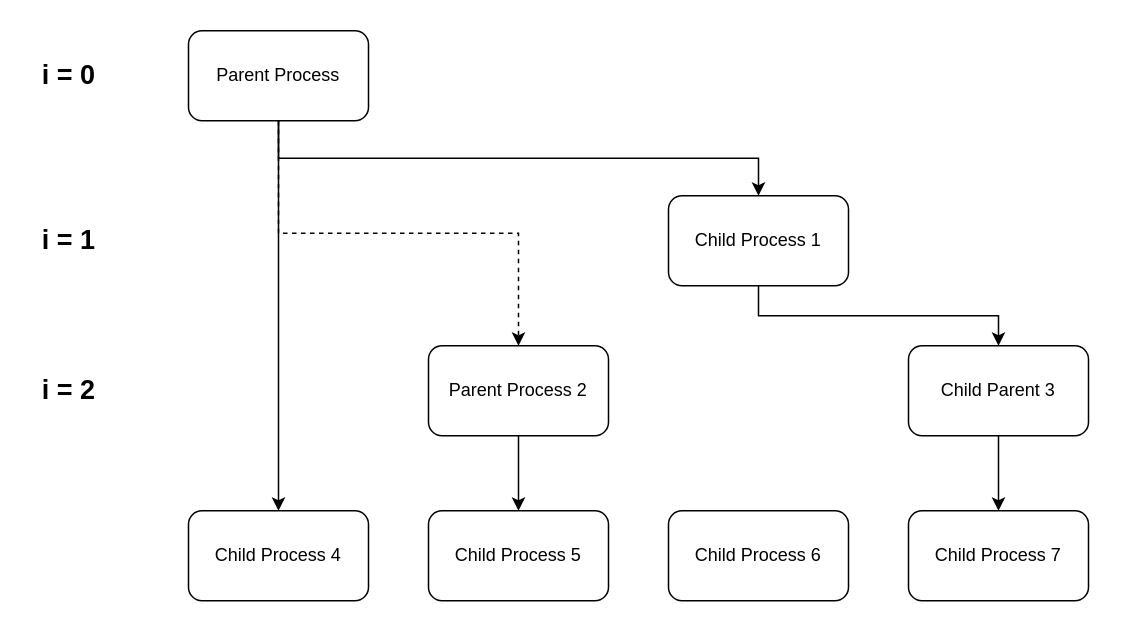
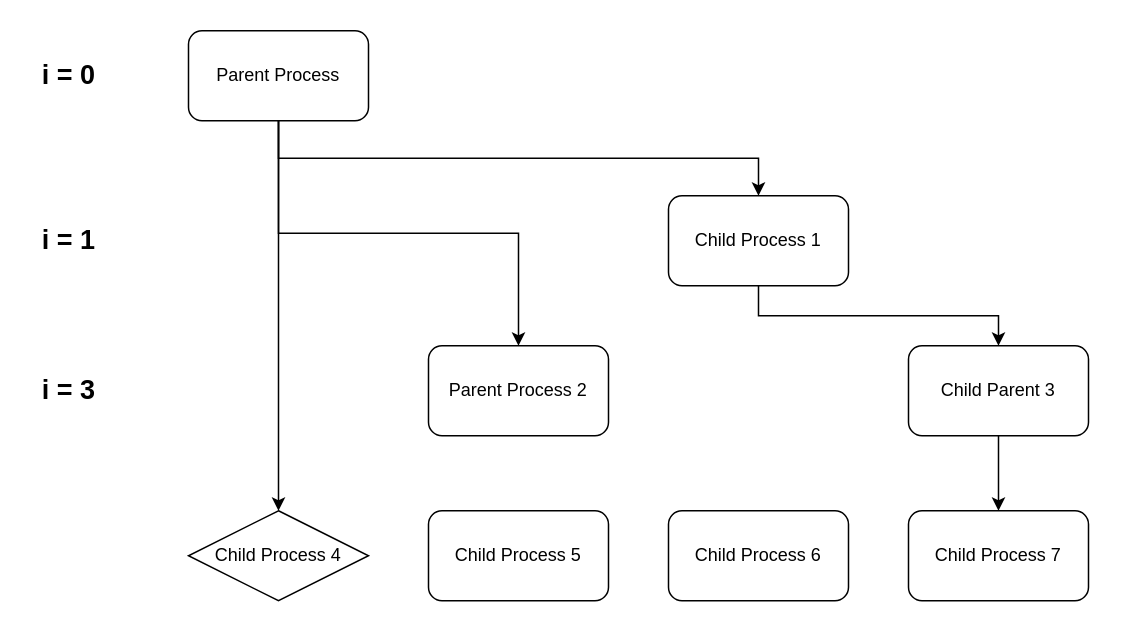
(448, 233) -> (448, 233)
(69, 391) -> (69, 391)
(518, 468) -> none
(278, 556) -> (278, 556)
